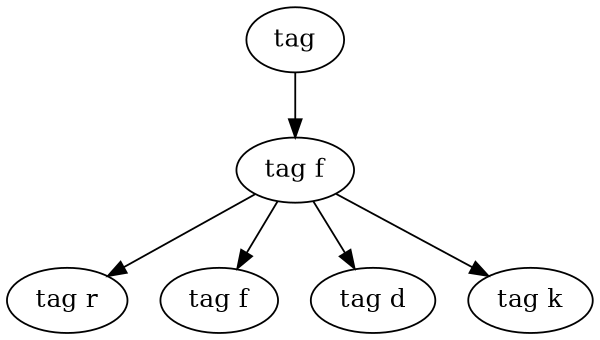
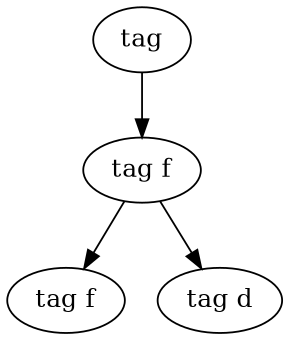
(67, 300) -> none
(531, 300) -> none
